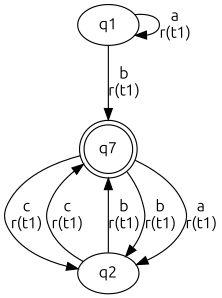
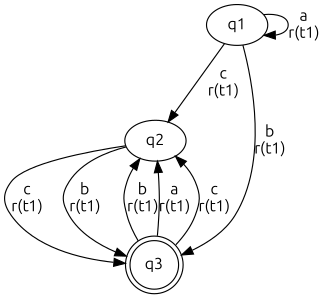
none -> (200, 78)
(108, 149) -> (154, 265)
